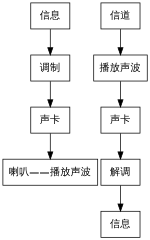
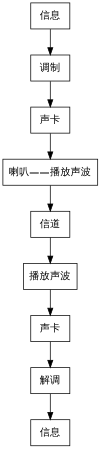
none -> (50, 195)
